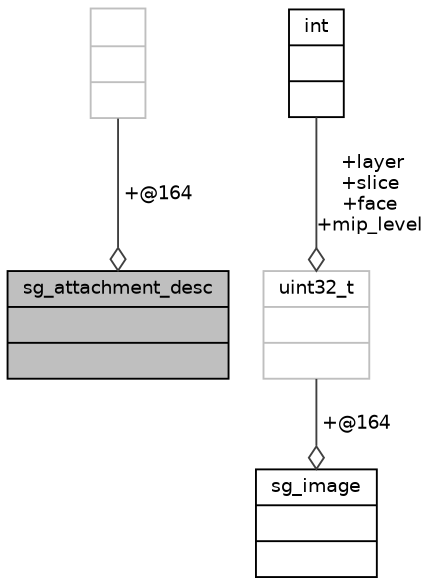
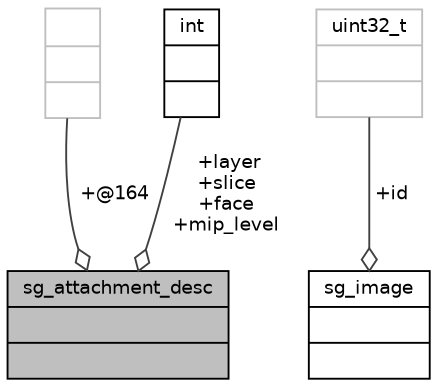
(316, 183) -> (165, 184)
(354, 424) -> (389, 195)
